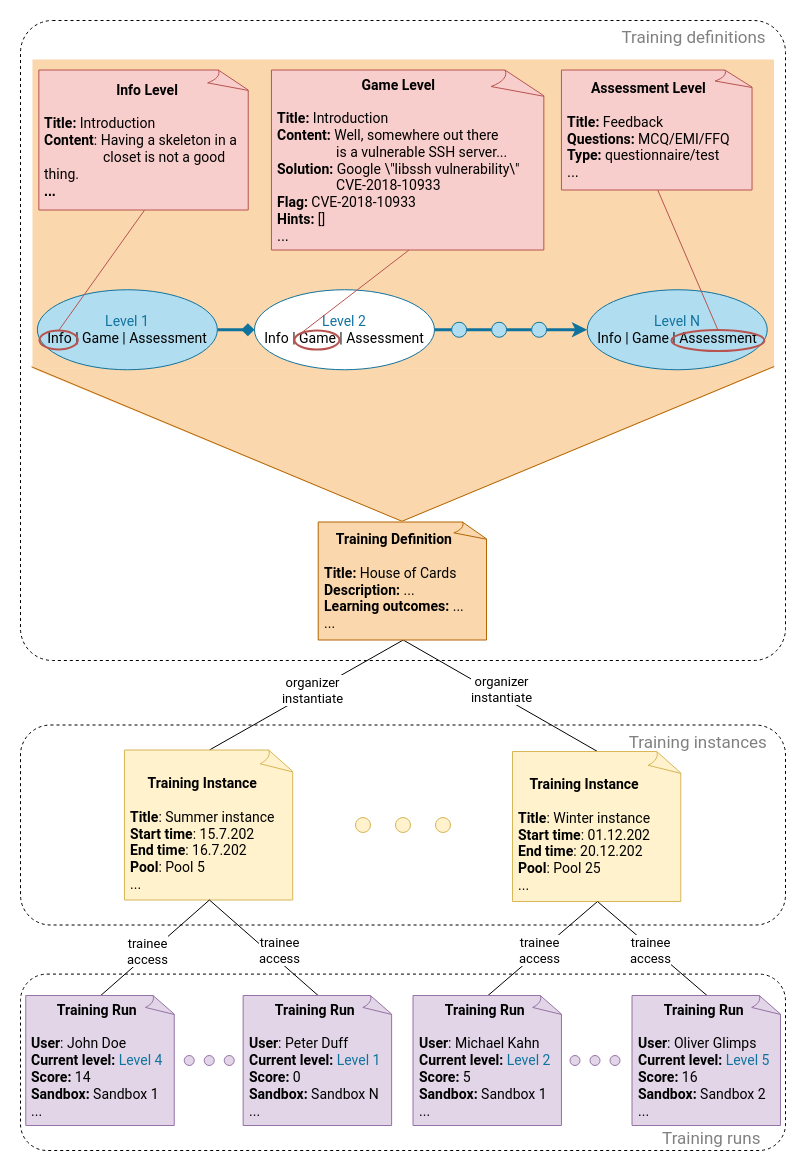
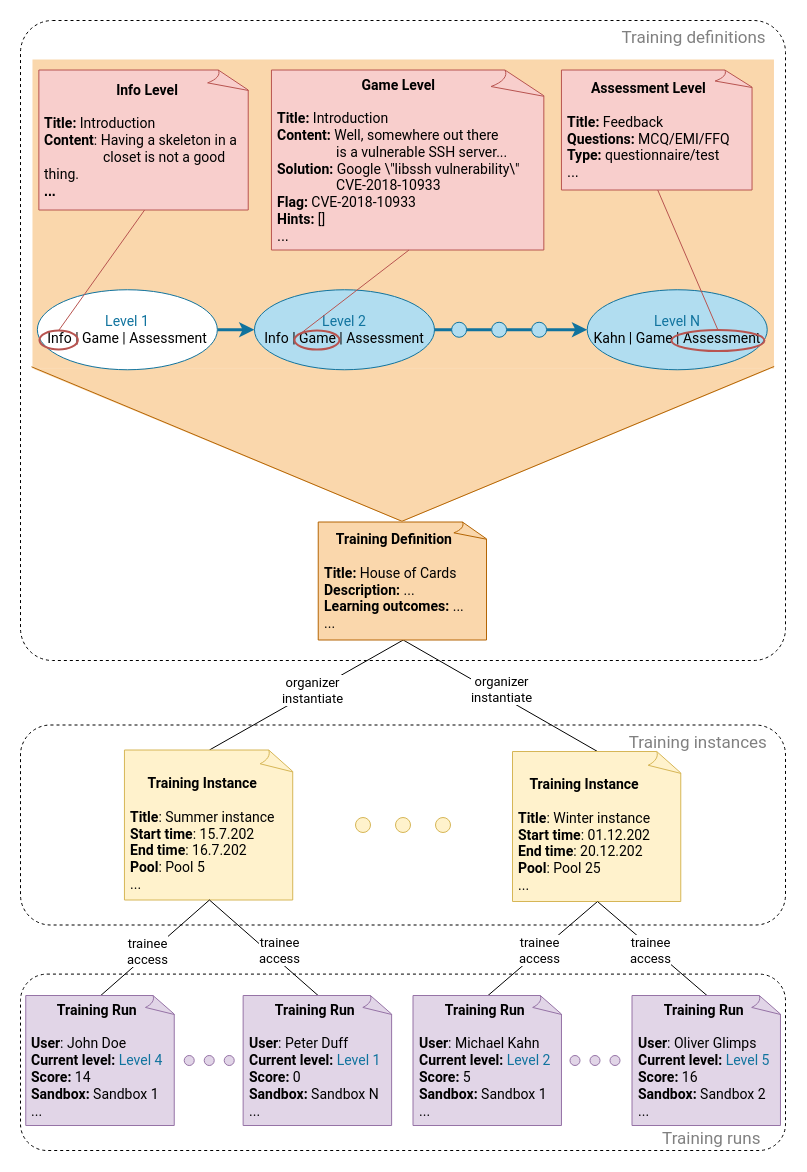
(127, 330) -> (127, 330)
(241, 330) -> (241, 330)
(344, 330) -> (344, 330)
(678, 330) -> (678, 330)
